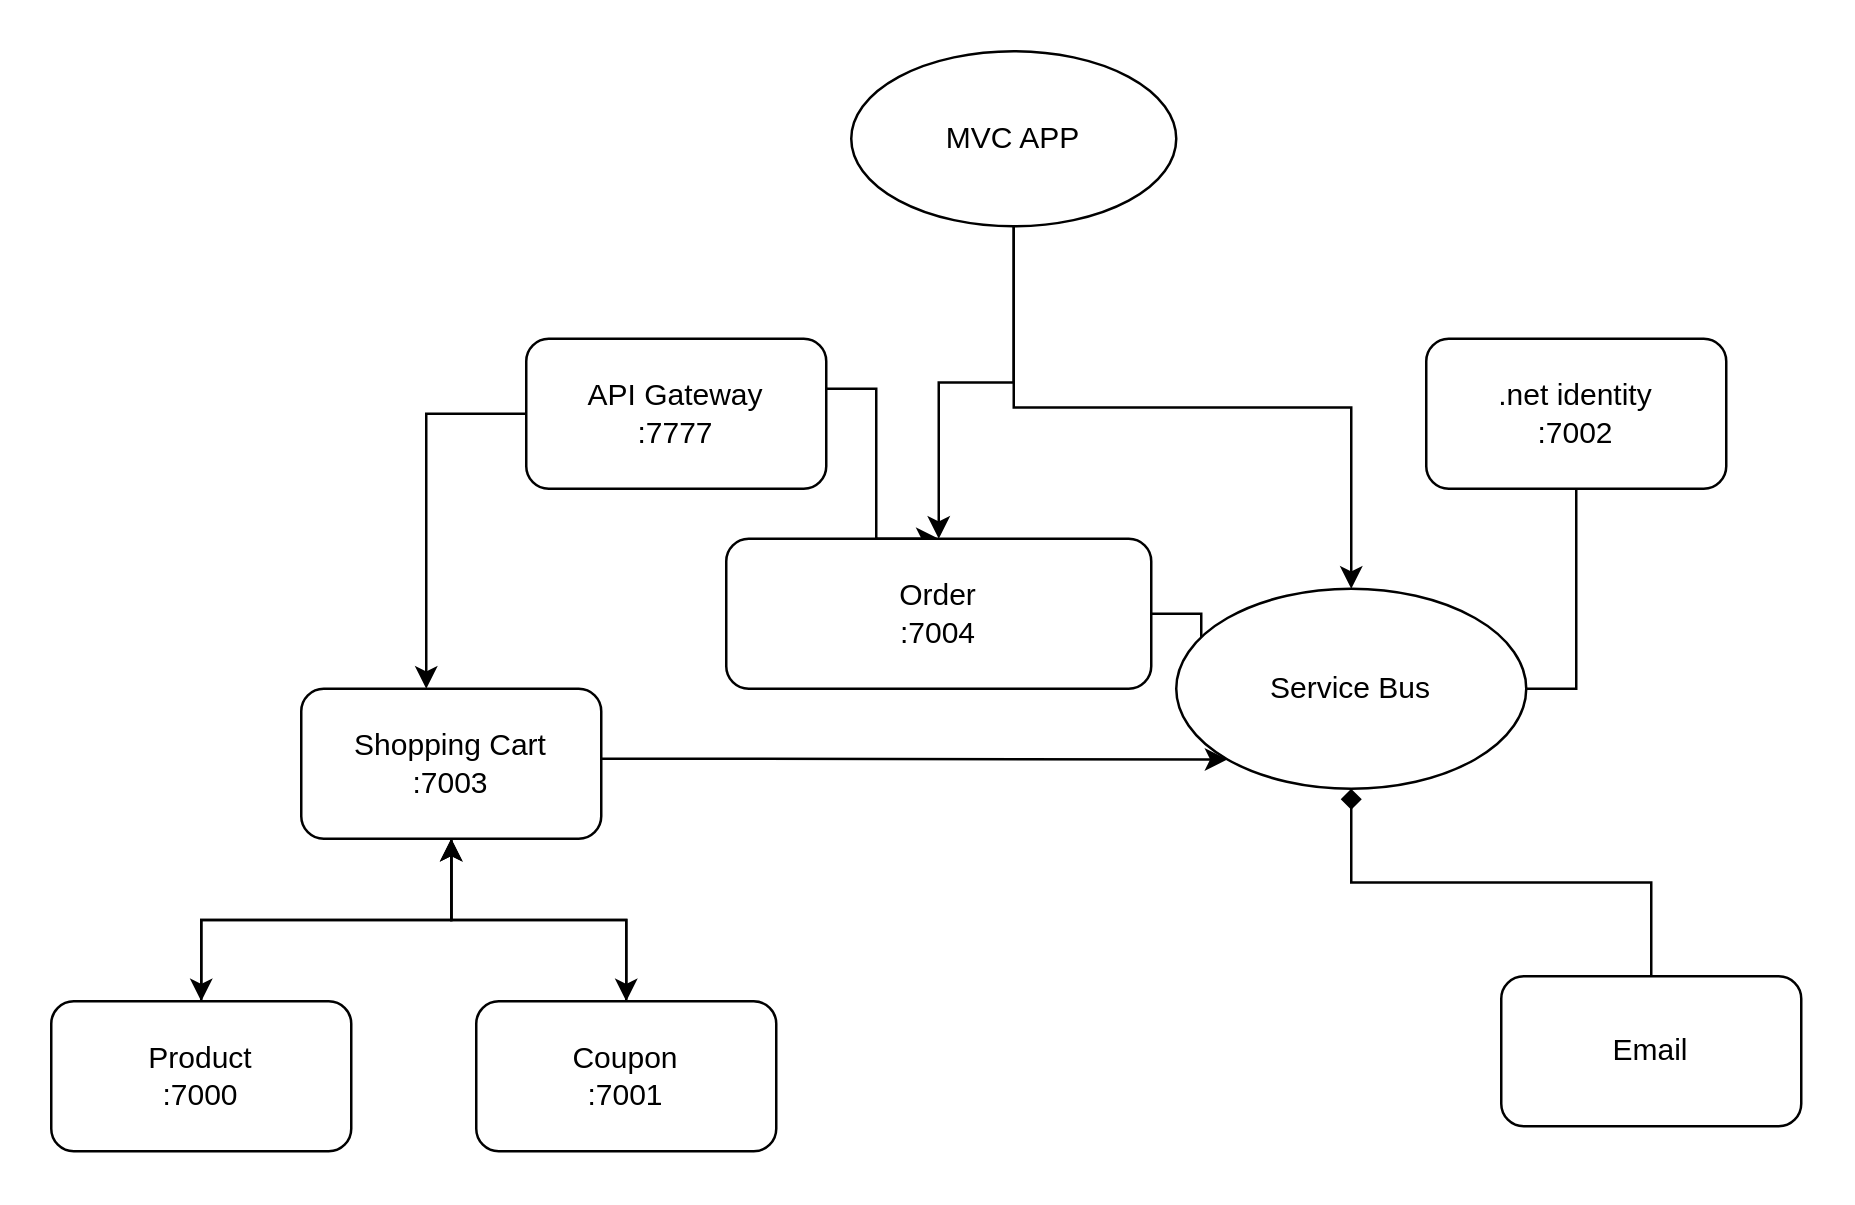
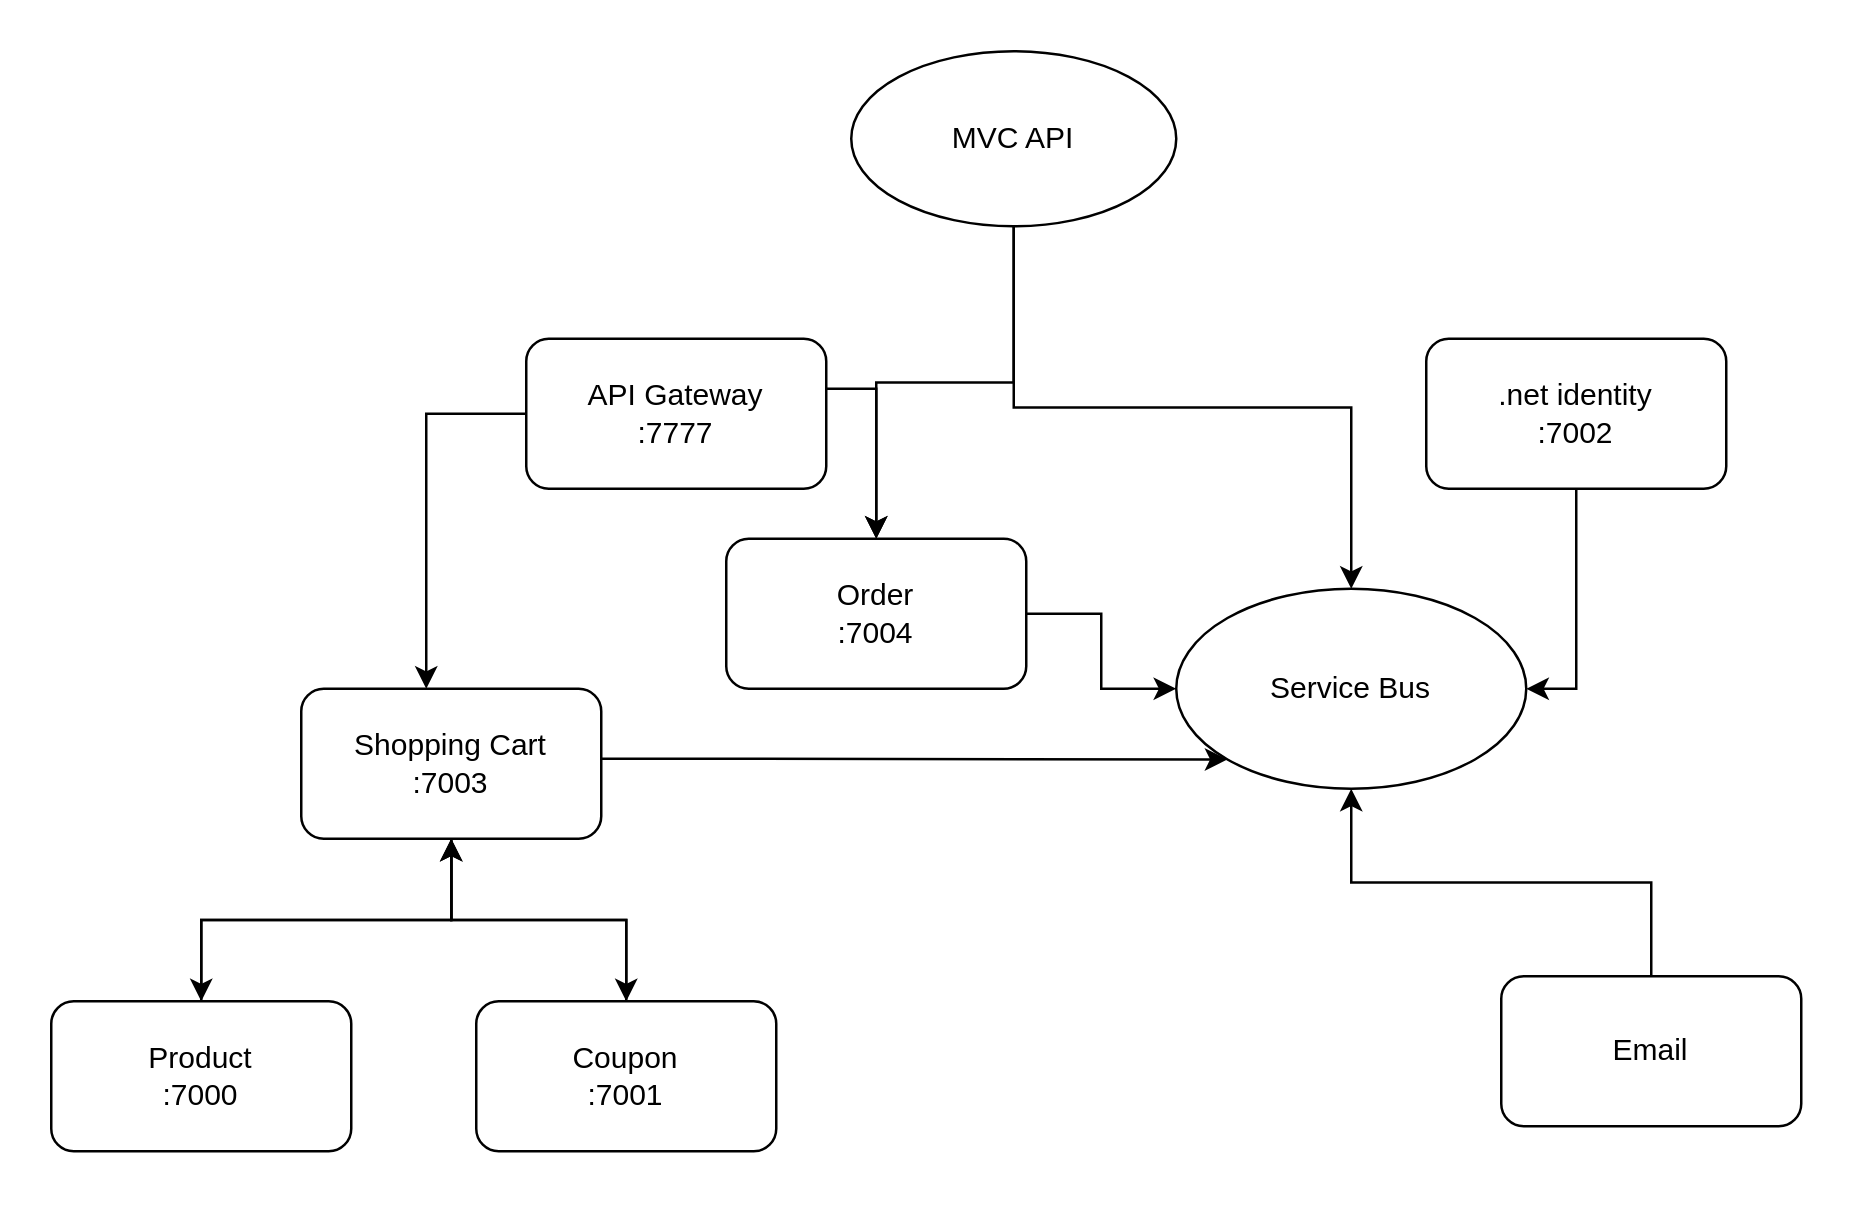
(1014, 139) -> (1014, 139)
(939, 614) -> (876, 614)
(1537, 689) -> (1544, 689)
(1351, 809) -> (1351, 807)
